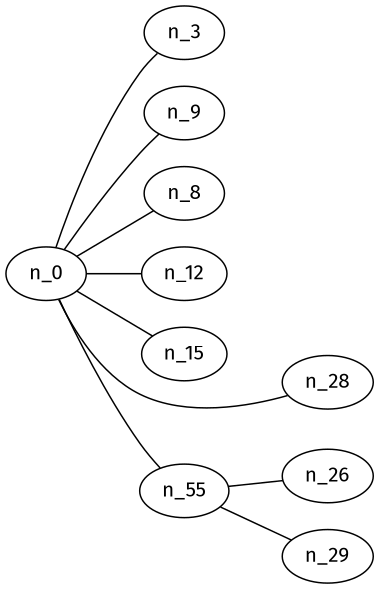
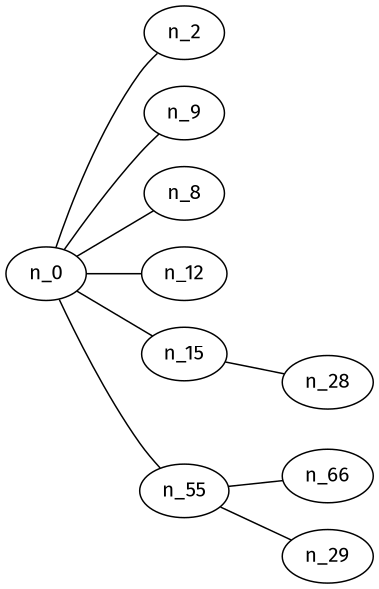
(184, 33) -> (184, 33)
(151, 399) -> (255, 368)
(328, 476) -> (328, 476)
